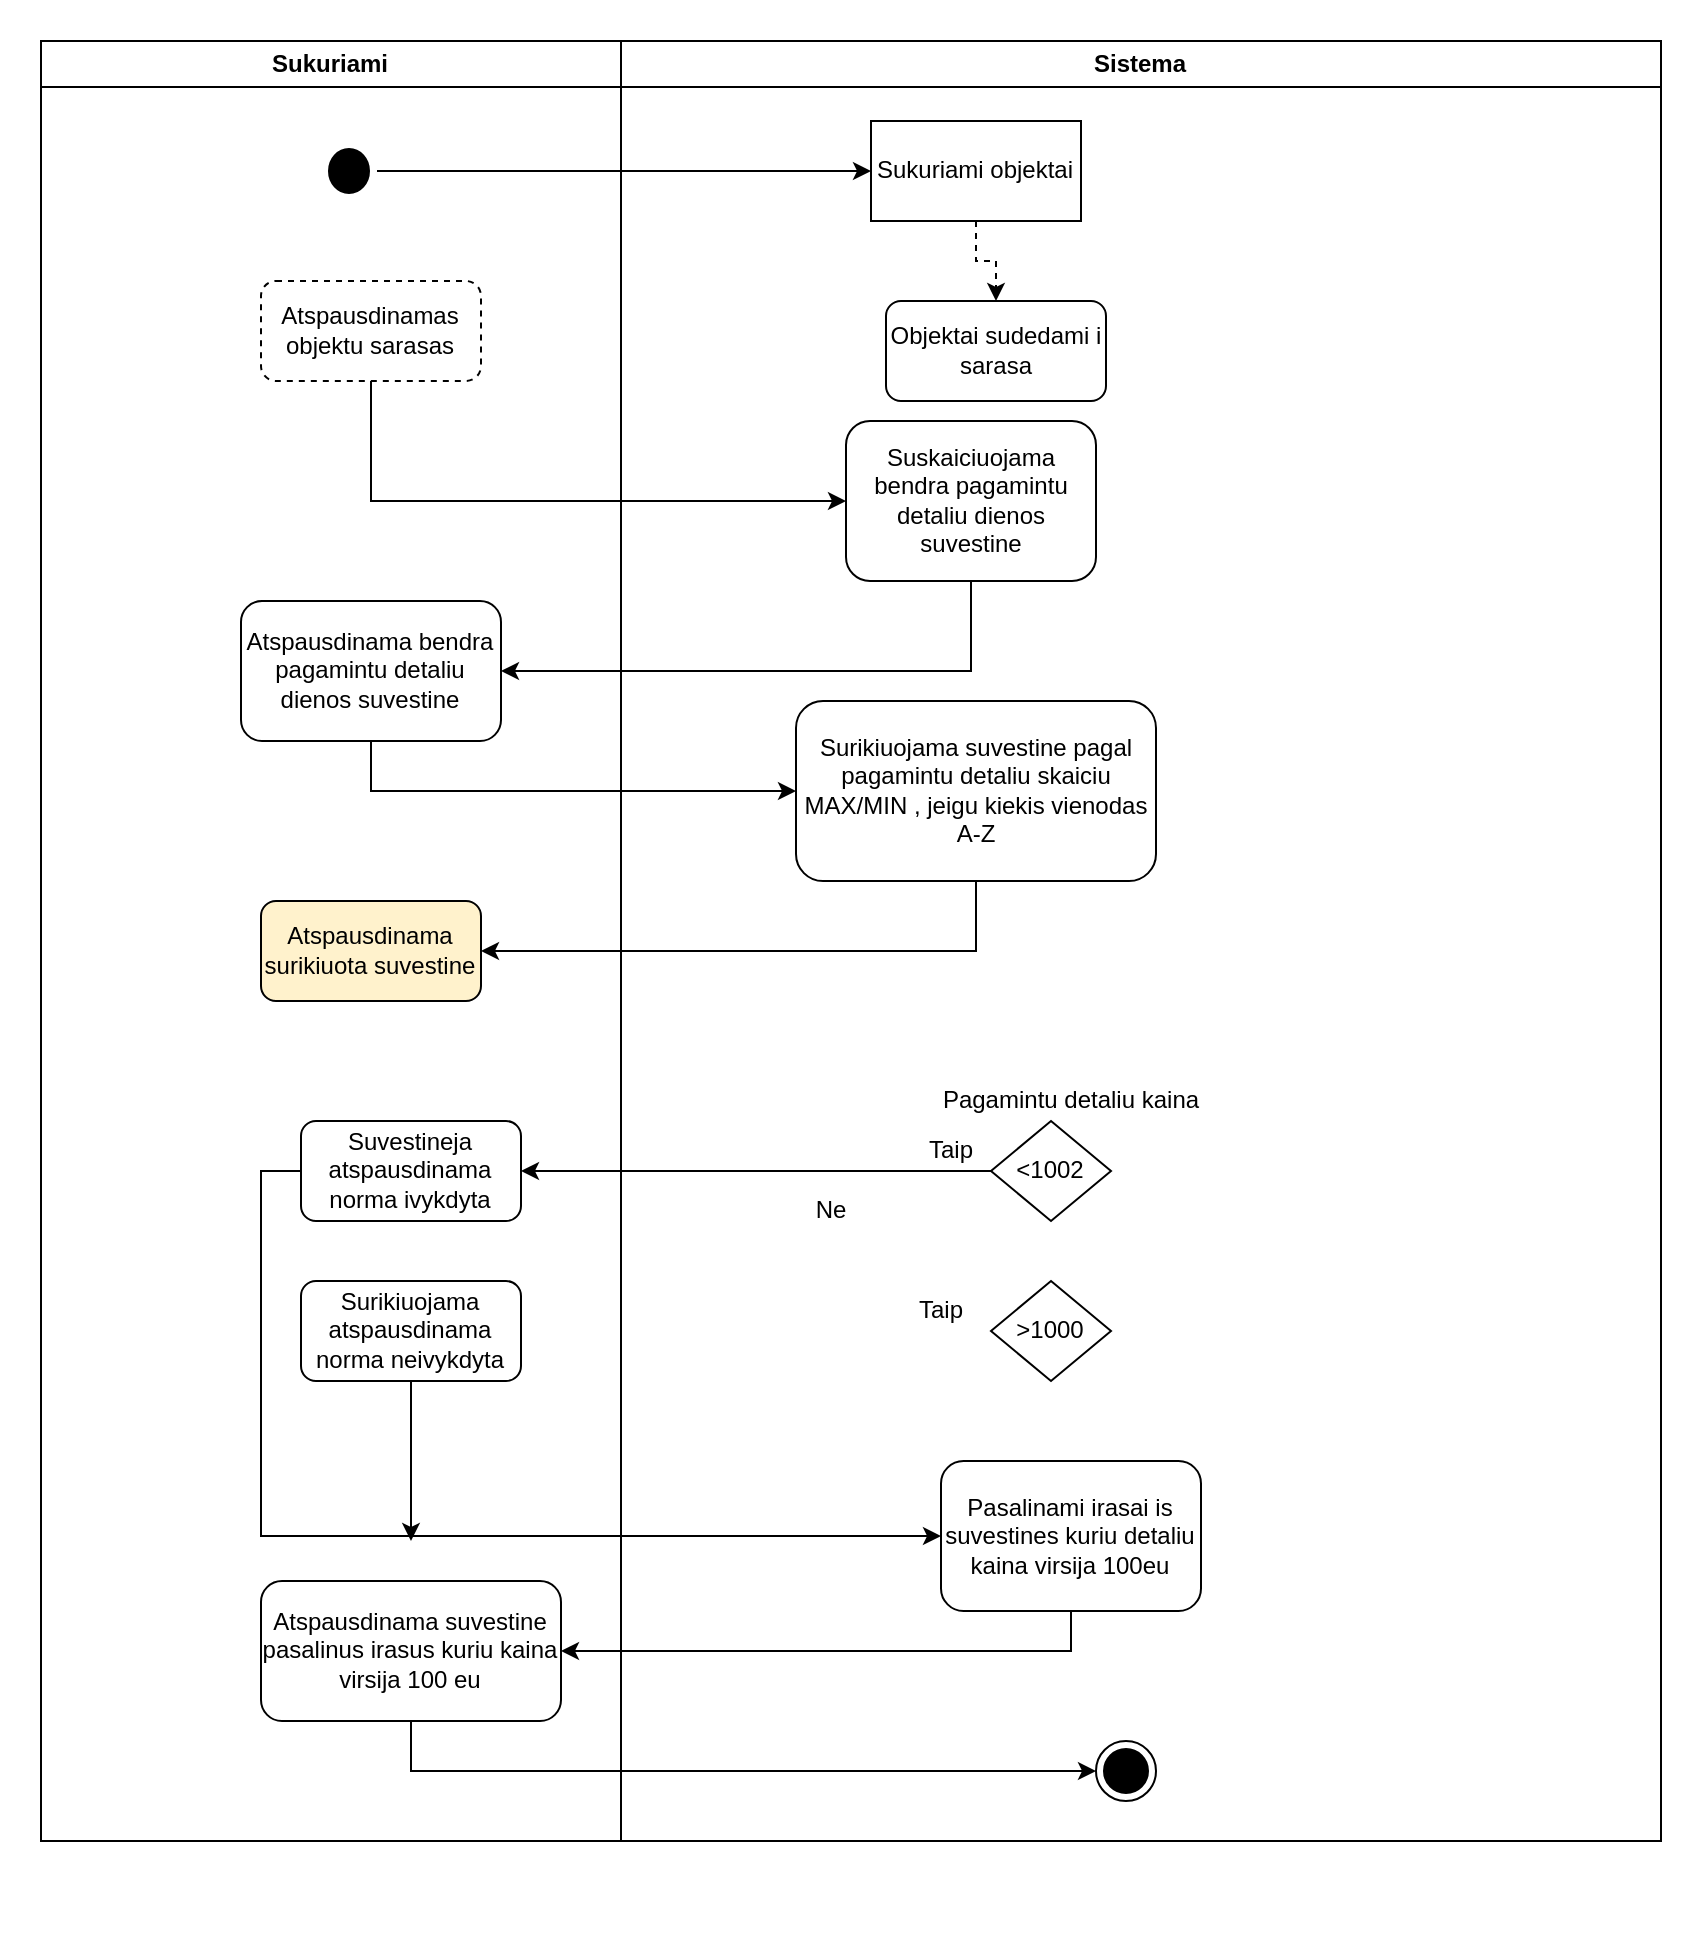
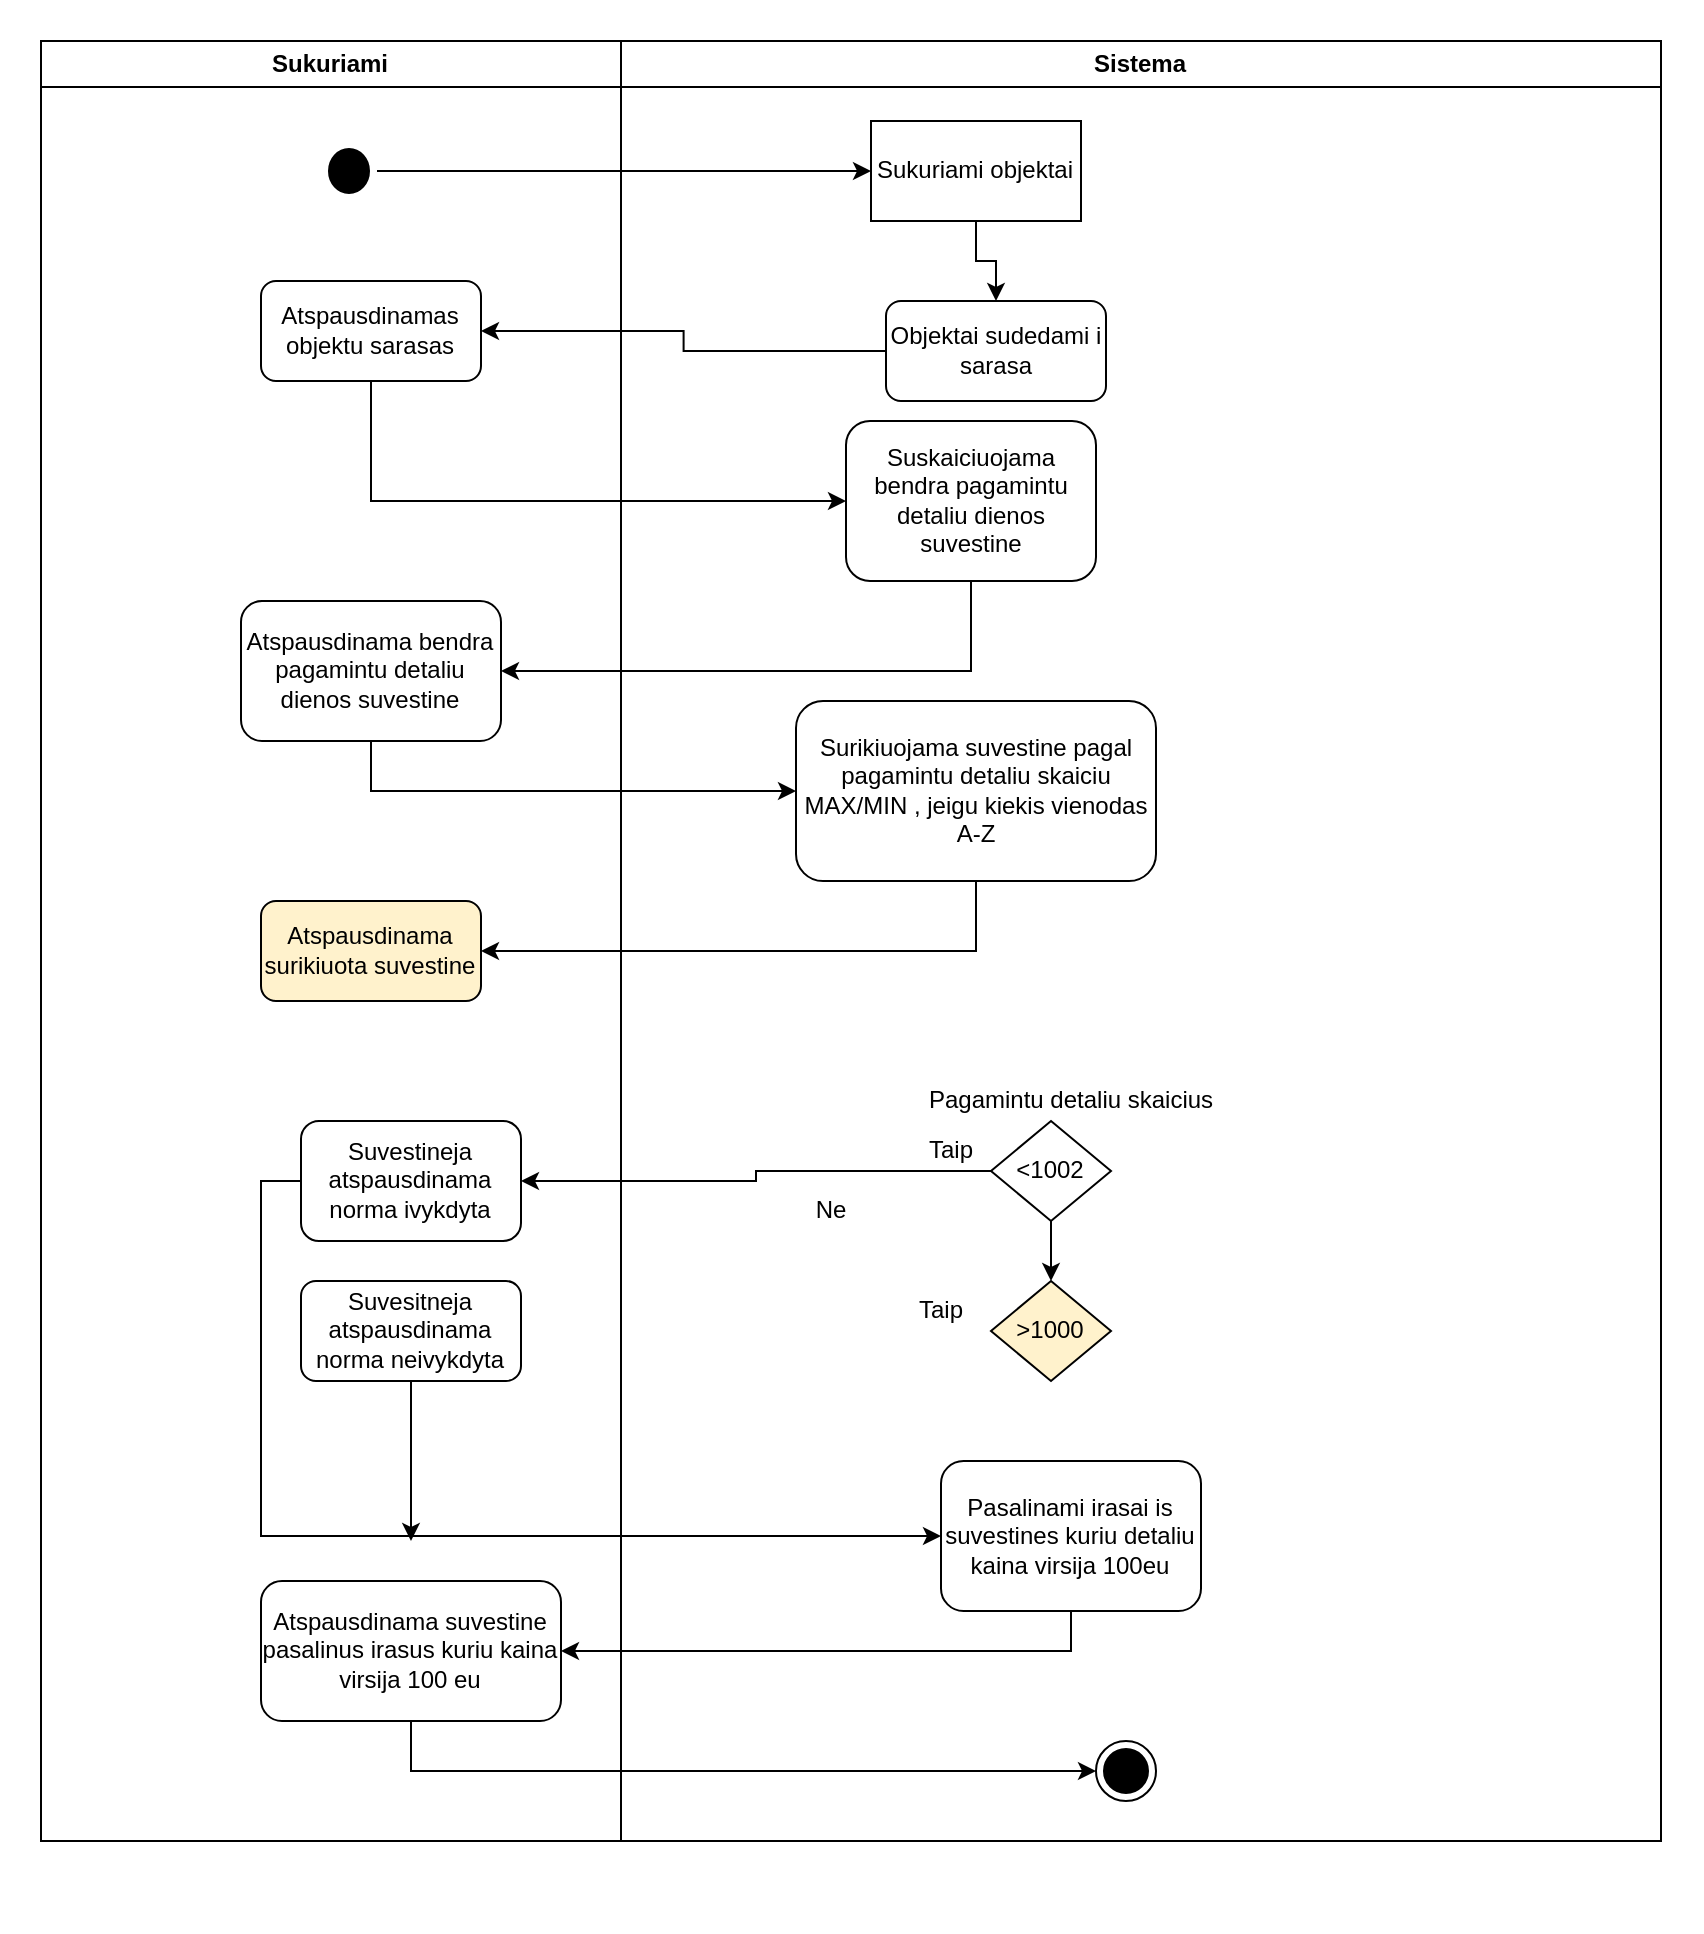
(980, 261) -> (980, 261)
(371, 331) -> (371, 331)
none -> (746, 351)
(1072, 1101) -> (1072, 1101)
(411, 1171) -> (411, 1181)
none -> (1051, 1258)
(411, 1331) -> (411, 1331)
(1051, 1331) -> (1051, 1331)
